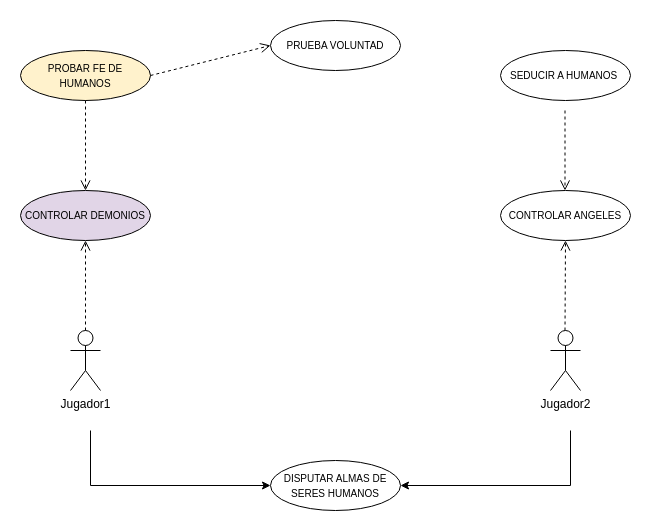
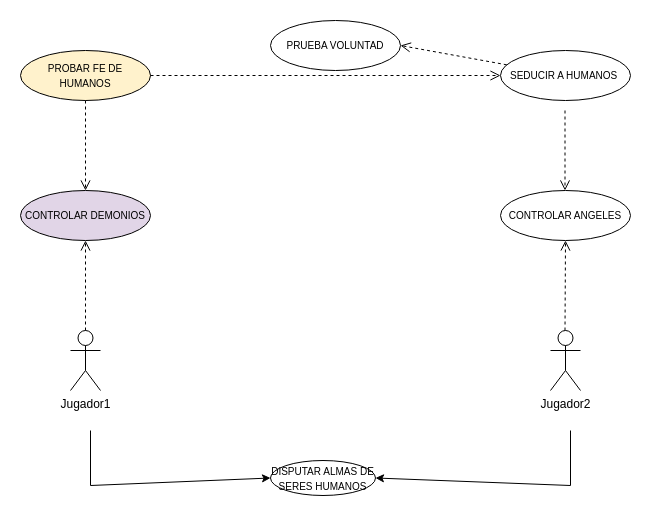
none -> (455, 55)
(209, 61) -> (324, 76)
(336, 486) -> (323, 478)
